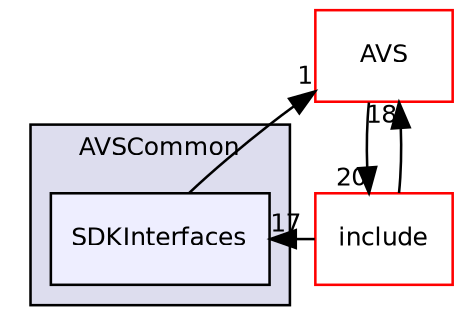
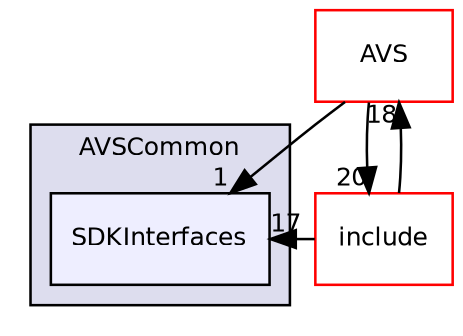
(240, 148) -> (307, 131)
